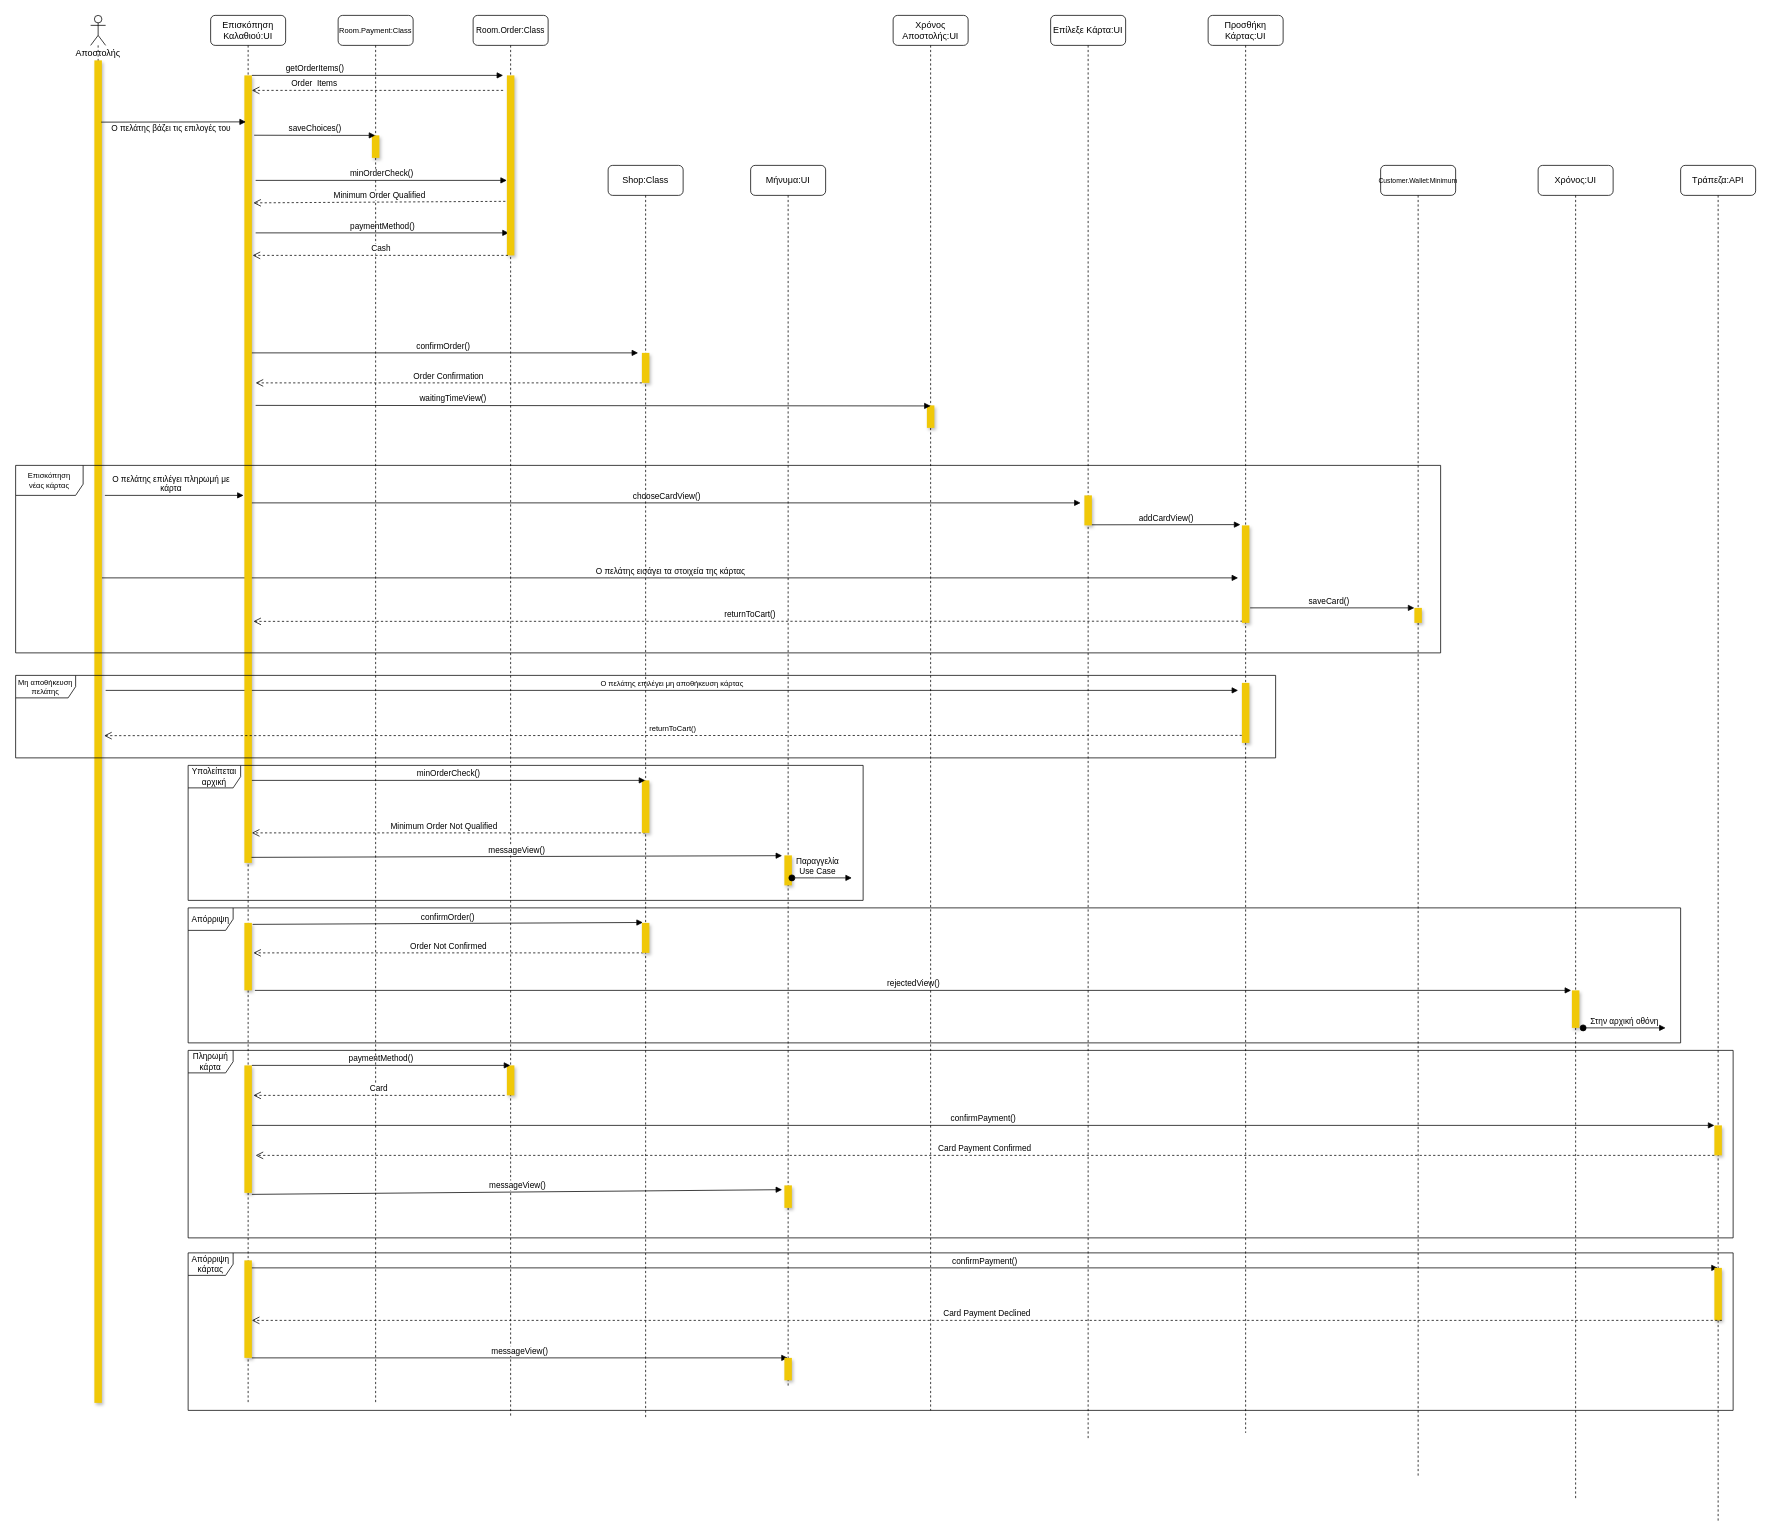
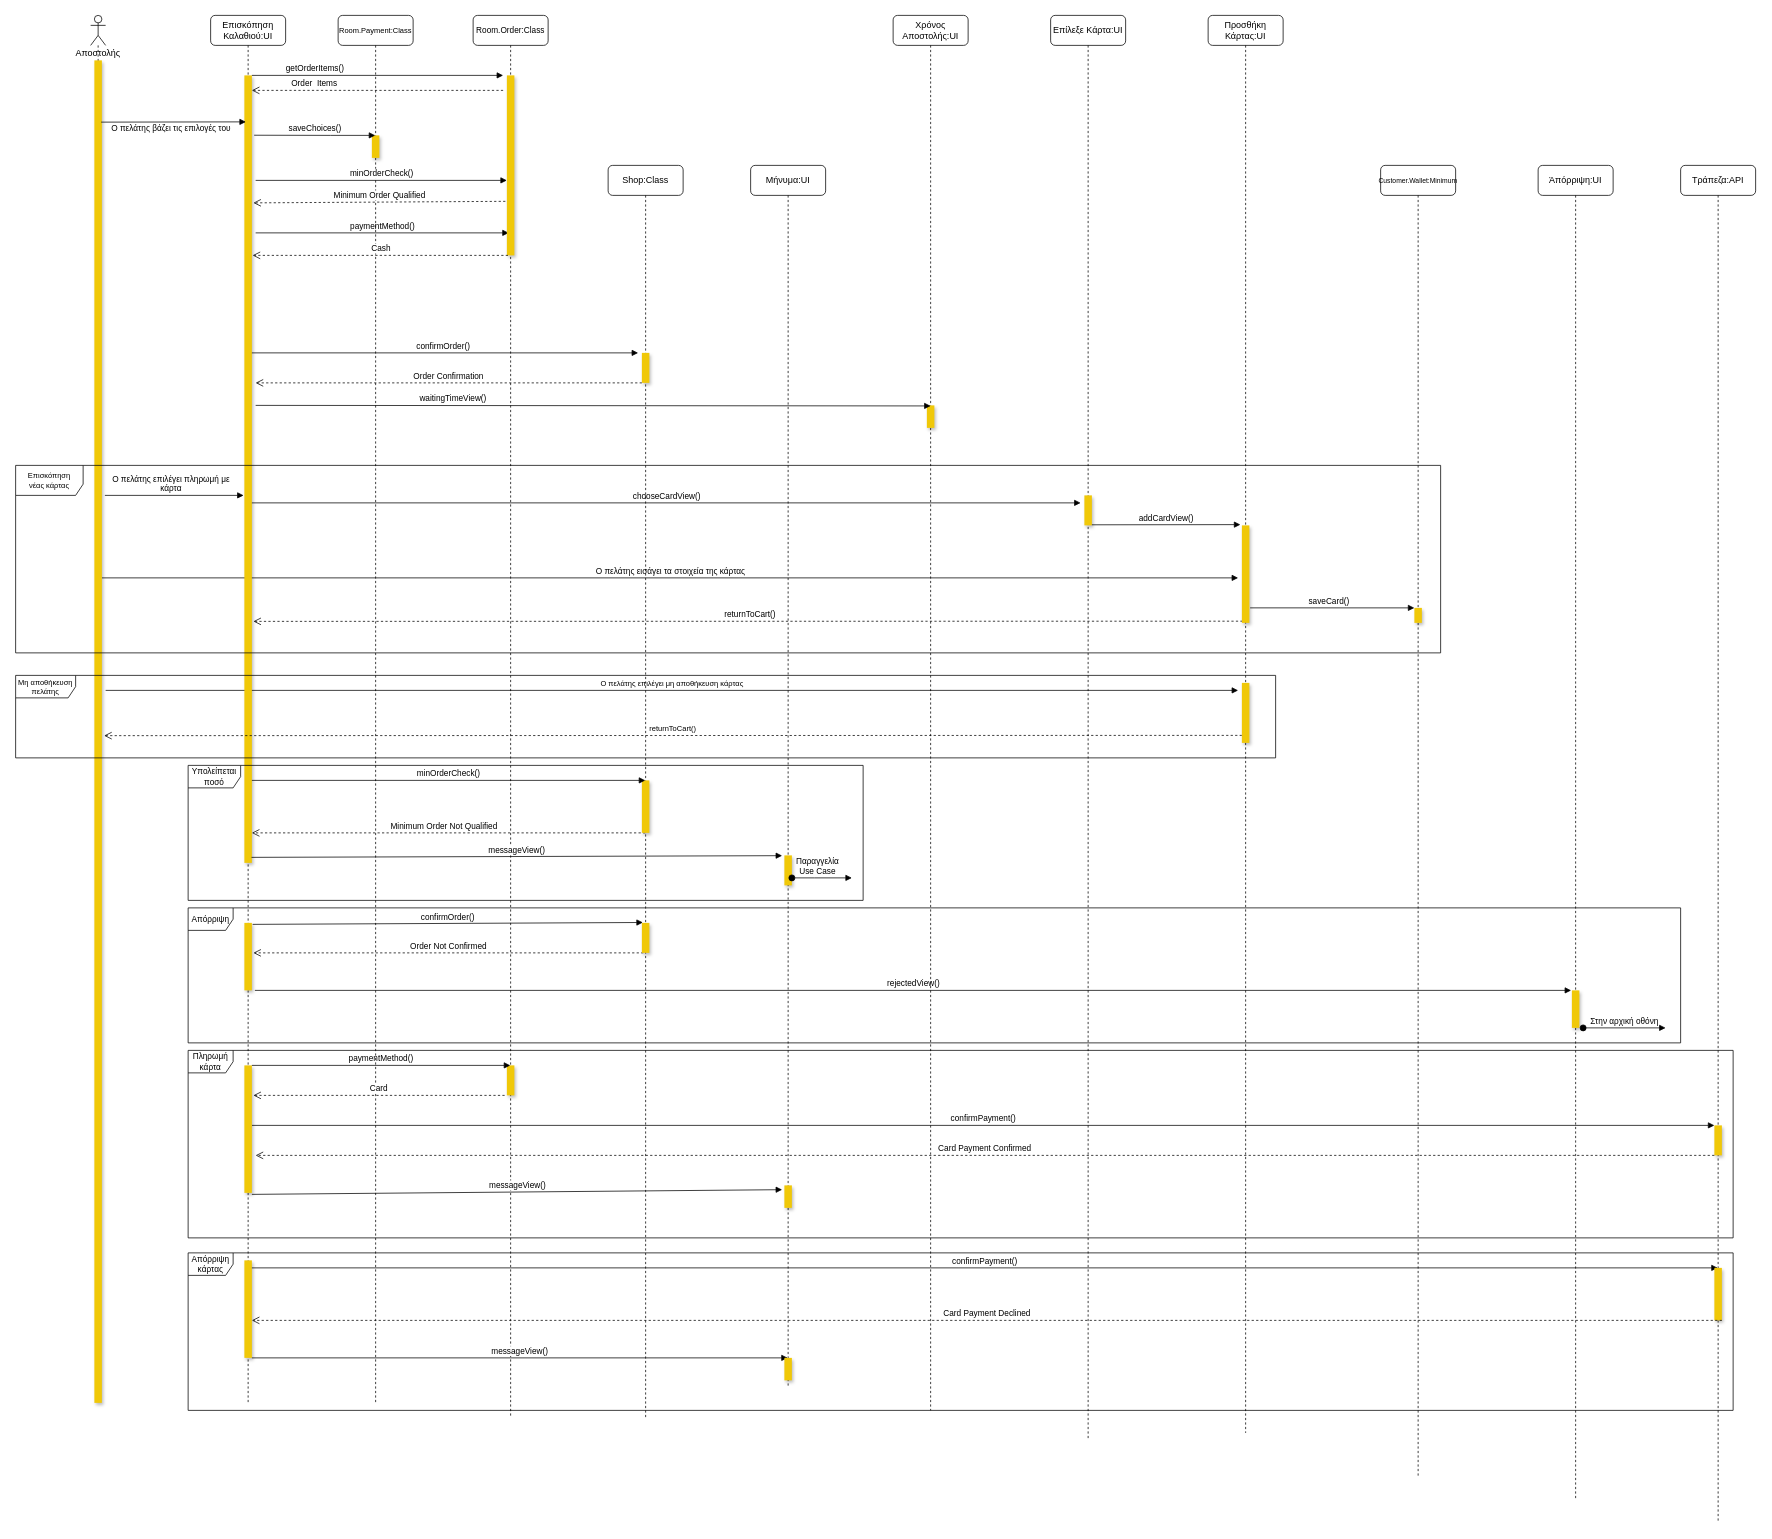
(1575, 180) -> (1575, 180)
(214, 777) -> (214, 777)
